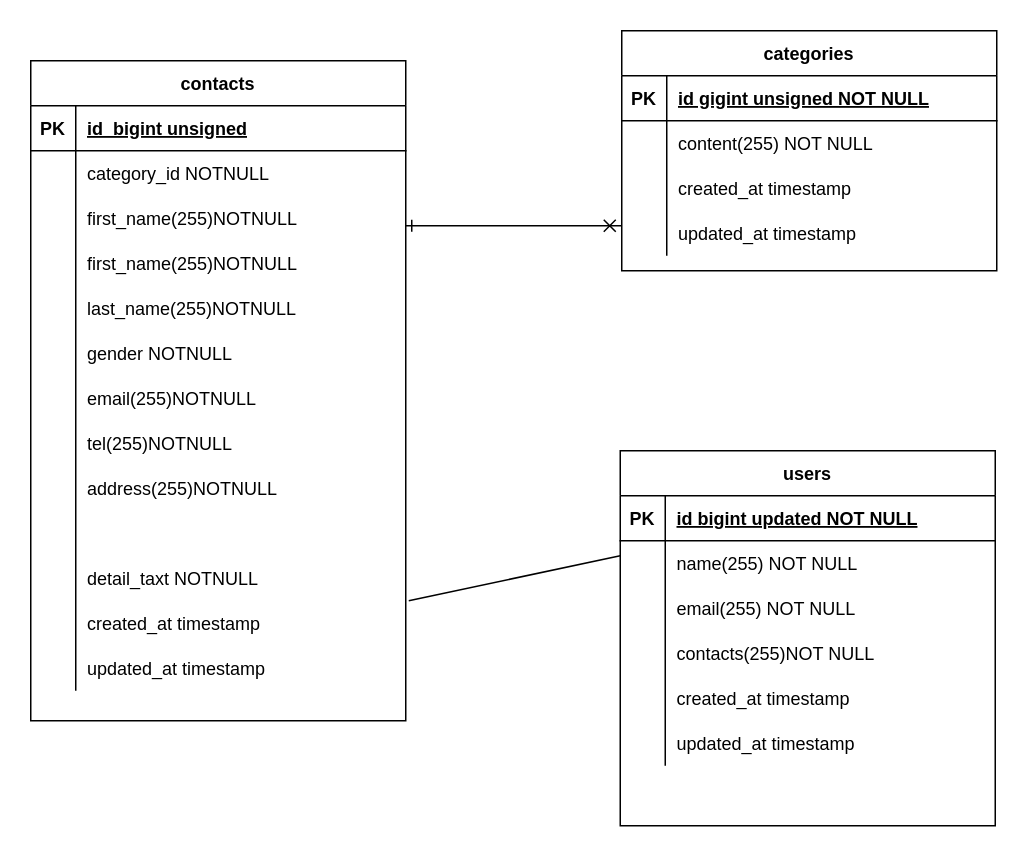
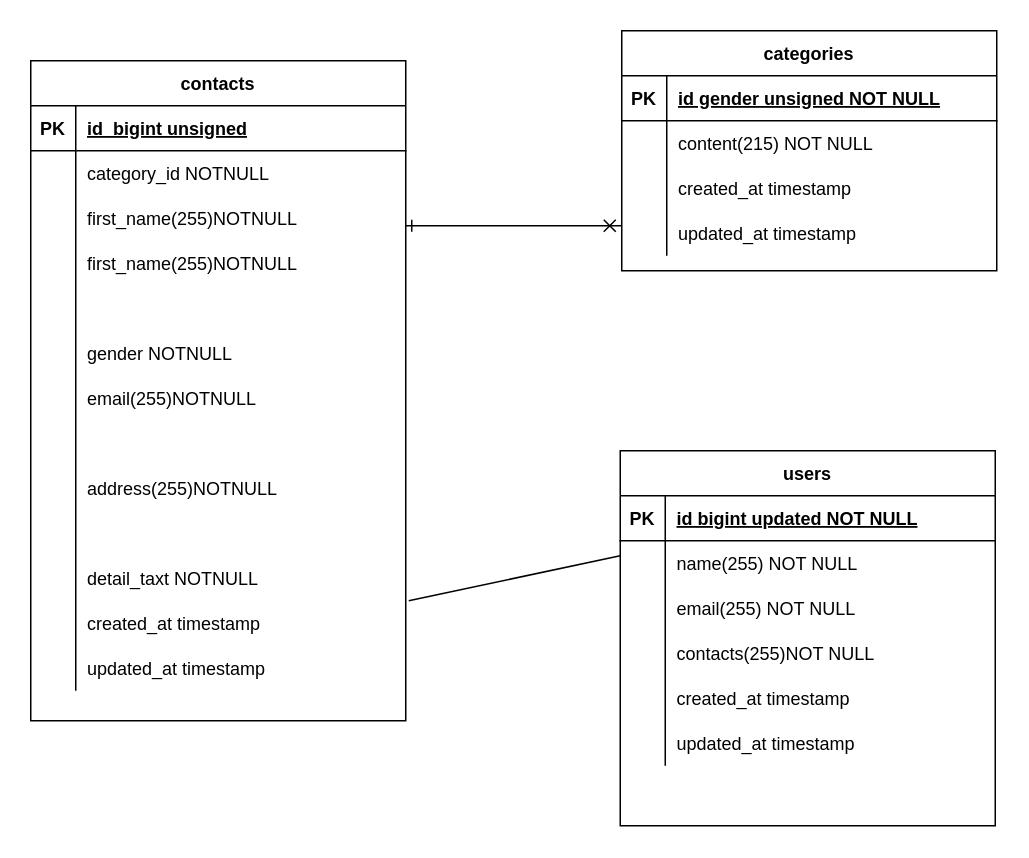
(795, 99) -> (800, 99)
(779, 144) -> (779, 144)
(241, 308) -> none
(241, 443) -> none
